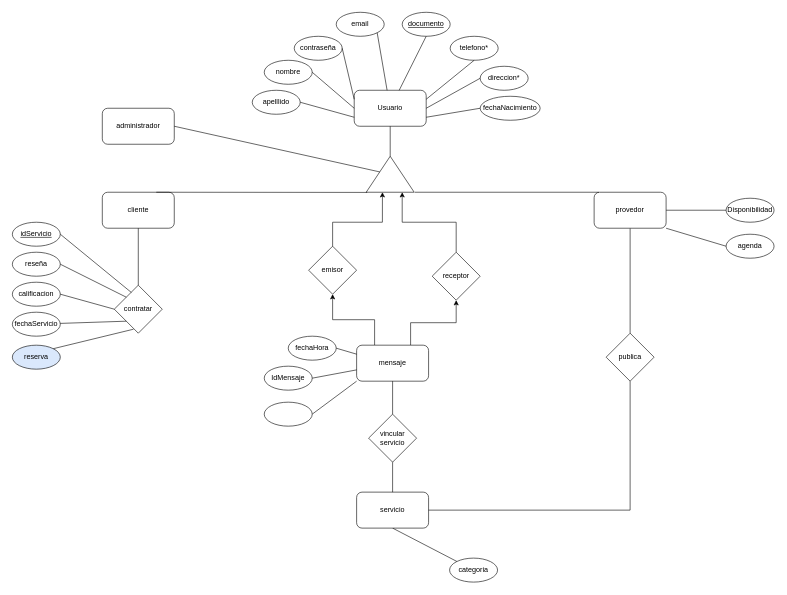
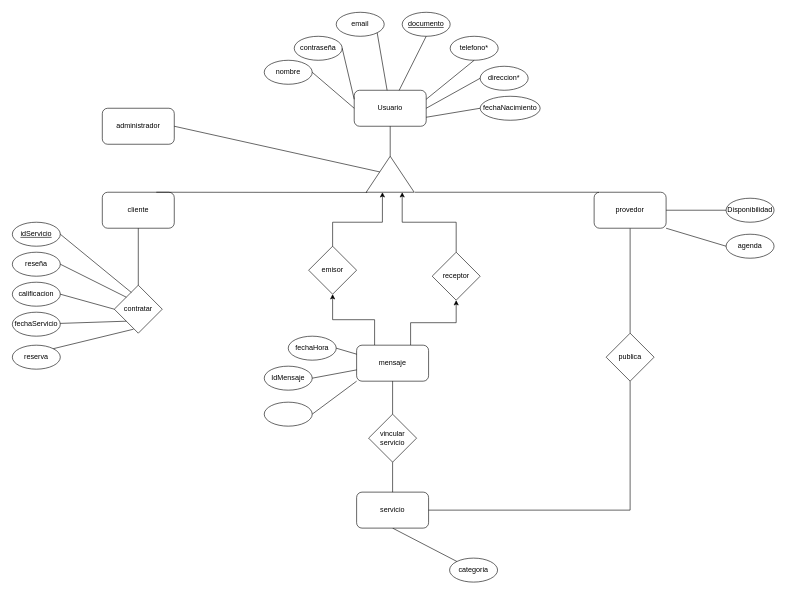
(276, 102) -> none
(327, 110) -> none
(36, 357) -> (36, 357)
